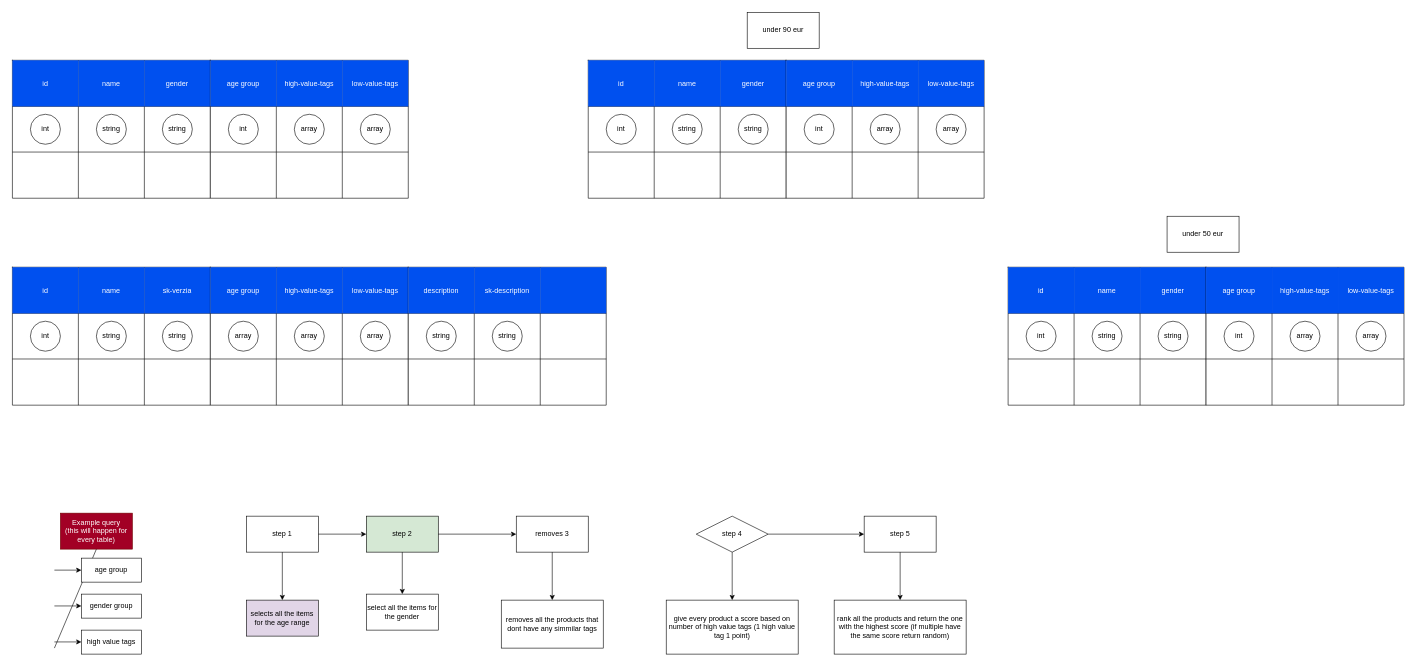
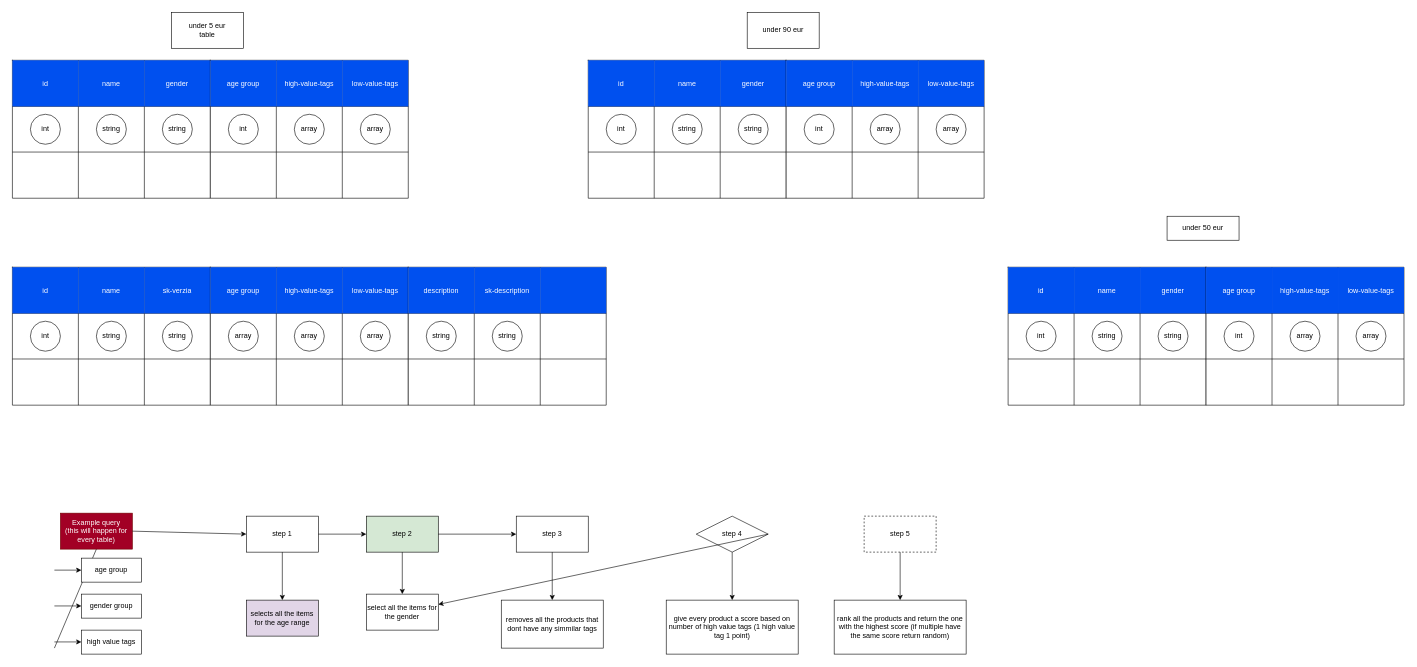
none -> (207, 30)
(1203, 234) -> (1203, 228)
none -> (145, 532)
(552, 534) -> (552, 534)
(858, 534) -> (604, 569)
(900, 534) -> (900, 534)
